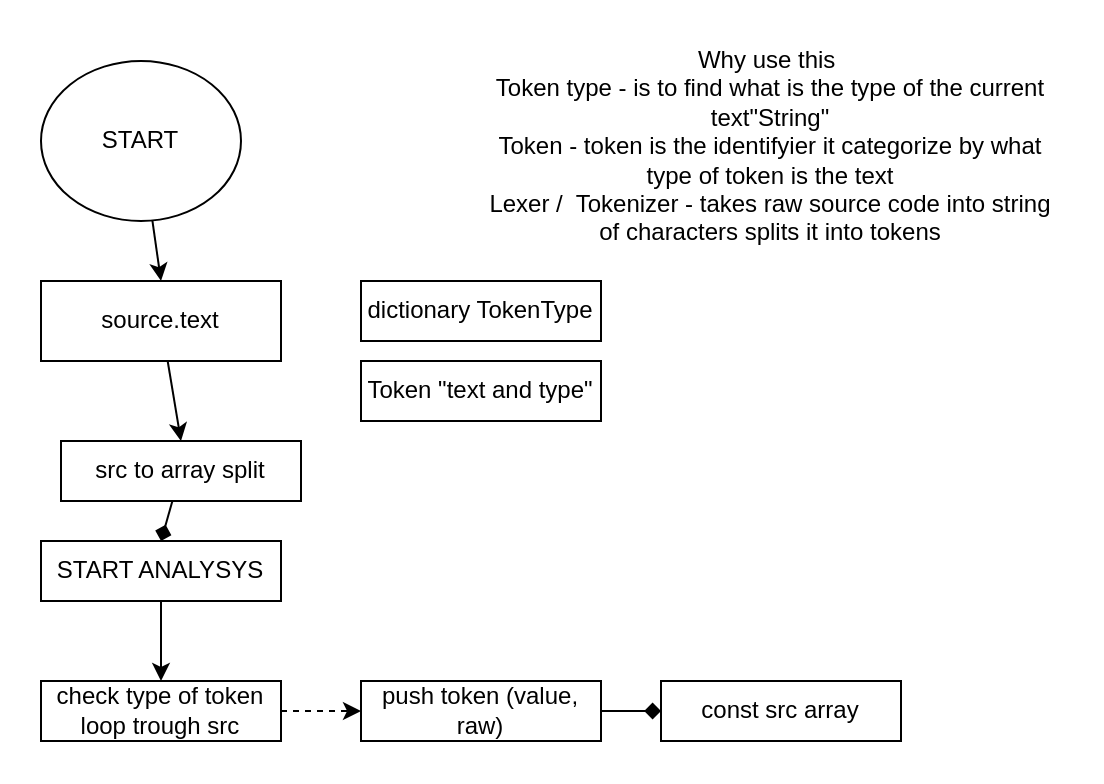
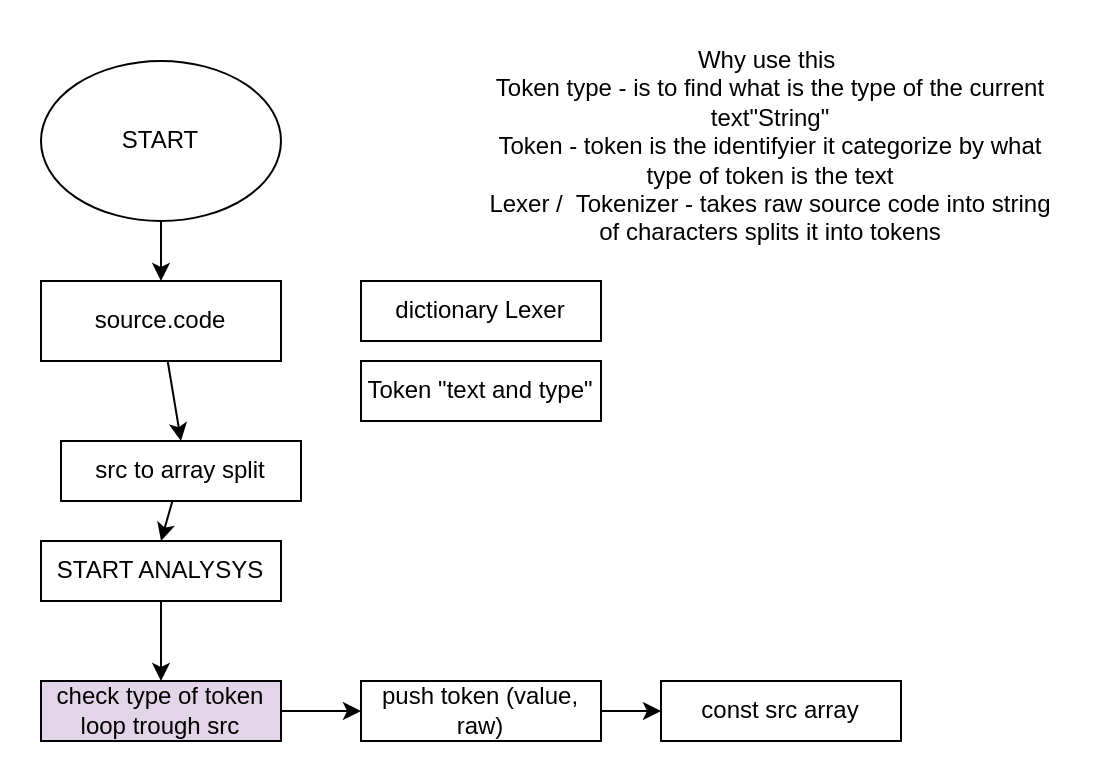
(141, 141) -> (161, 141)
(481, 311) -> (481, 311)
(161, 321) -> (161, 321)
(166, 525) -> (165, 526)
(161, 711) -> (161, 711)
(313, 711) -> (313, 711)
(644, 711) -> (645, 711)
